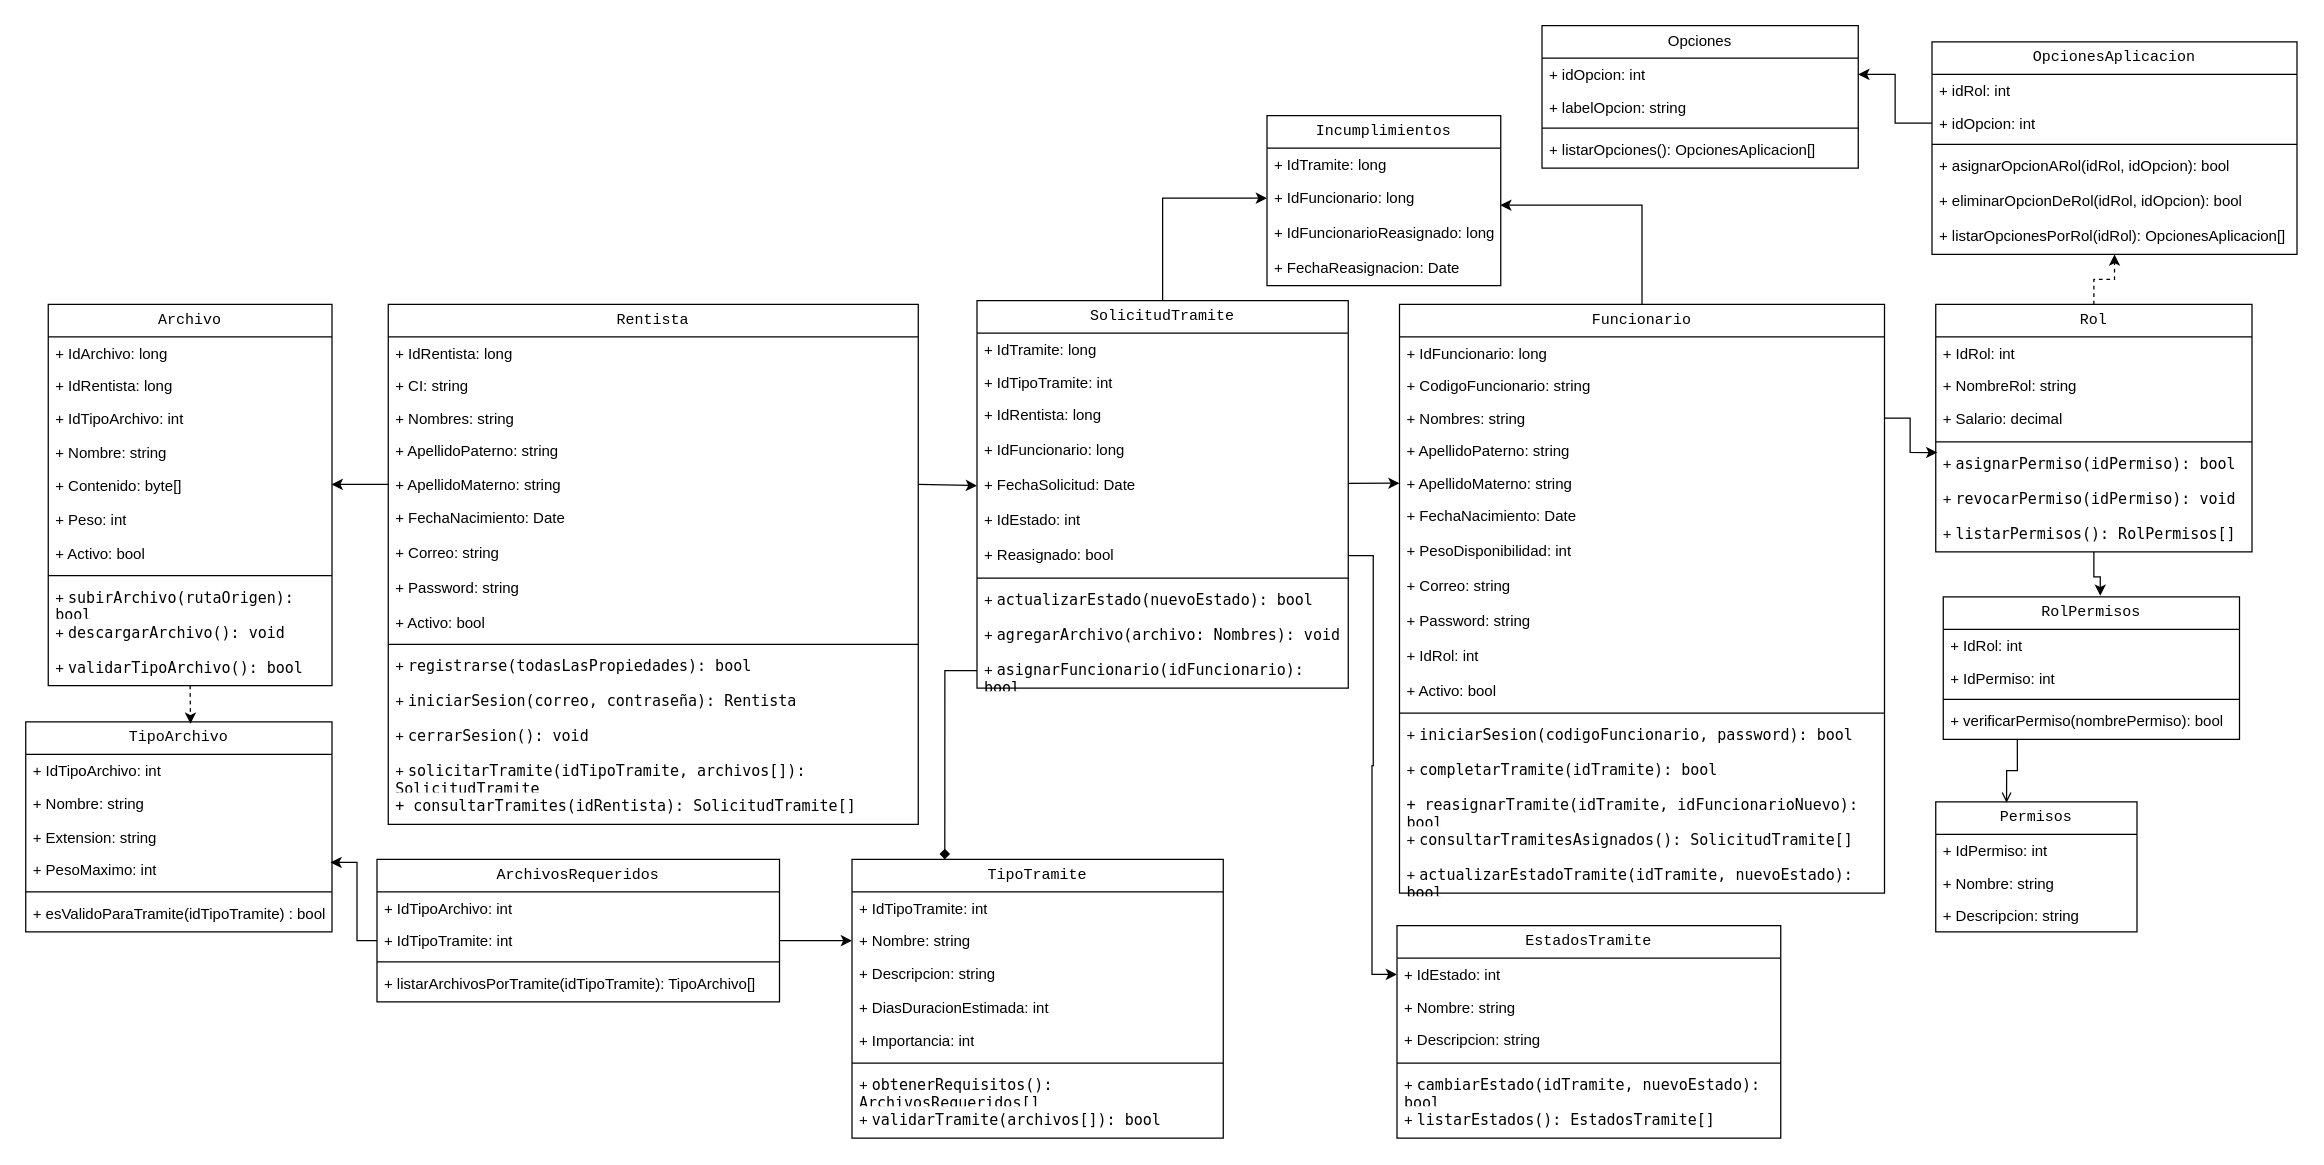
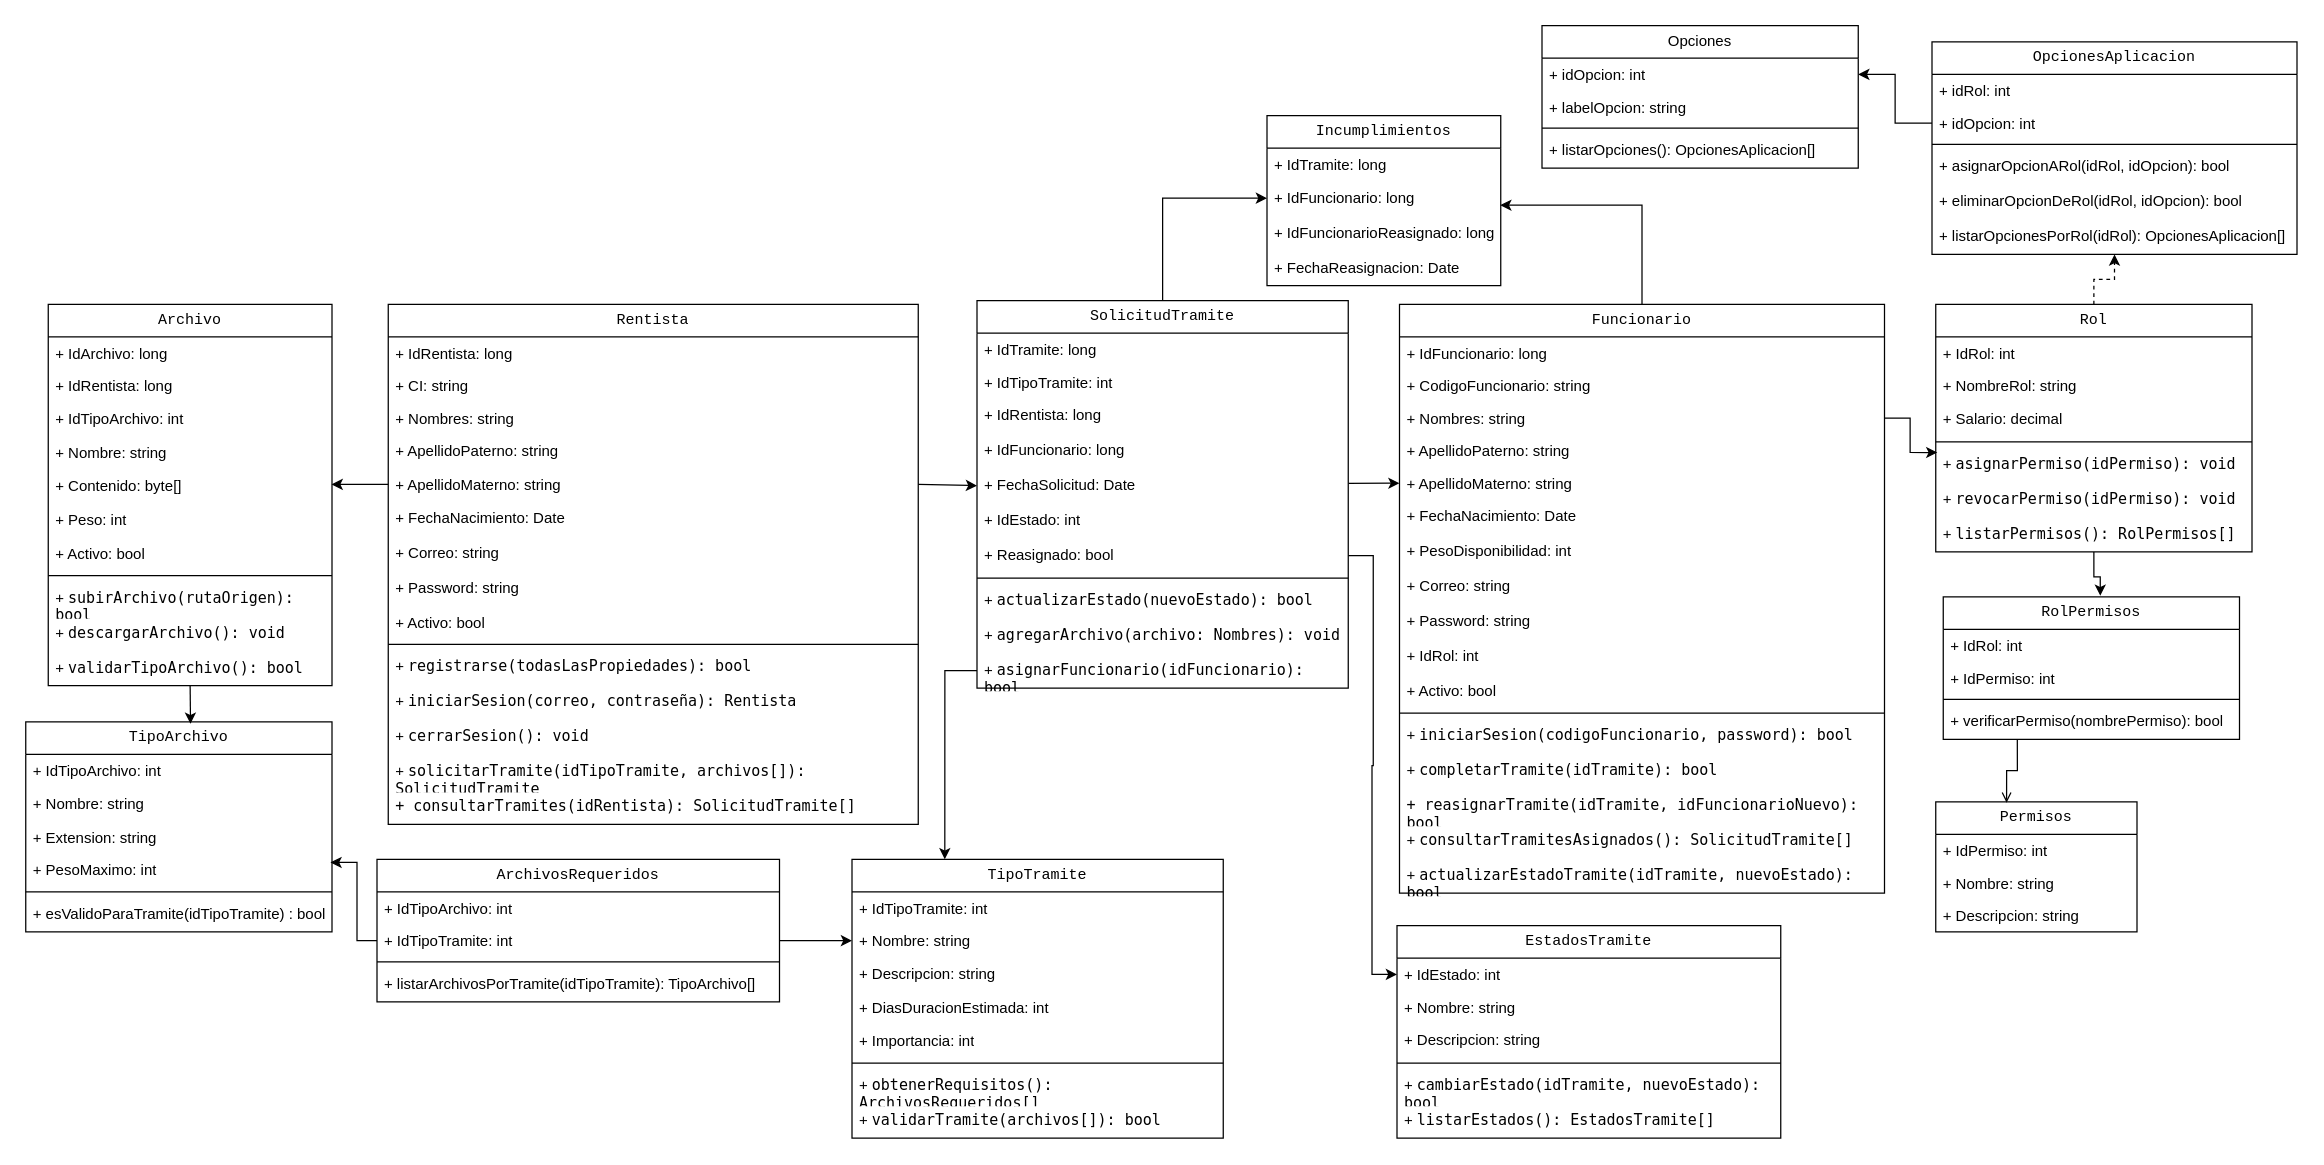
(2068, 465) -> (2068, 465)
(190, 701) -> (190, 701)
(945, 848) -> (945, 849)
